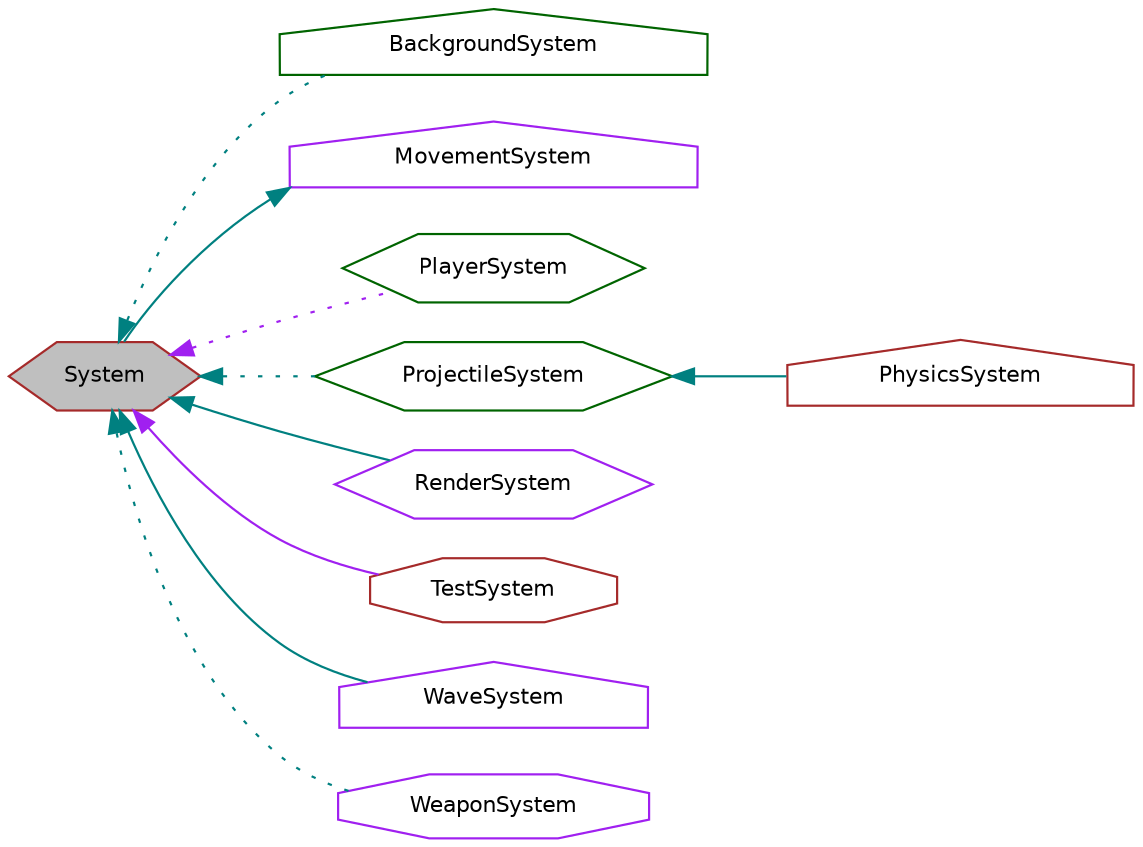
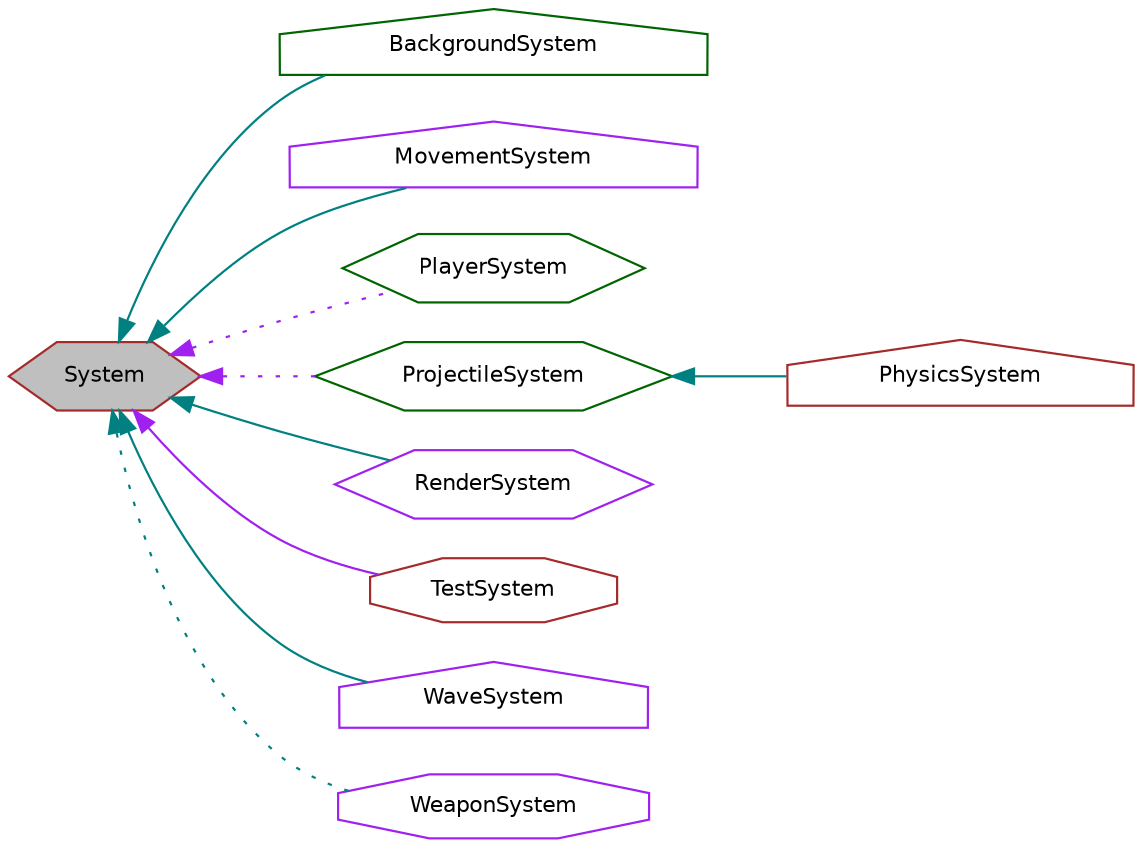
(204, 179) -> (204, 179)
(190, 263) -> (274, 236)
(269, 376) -> (269, 376)
